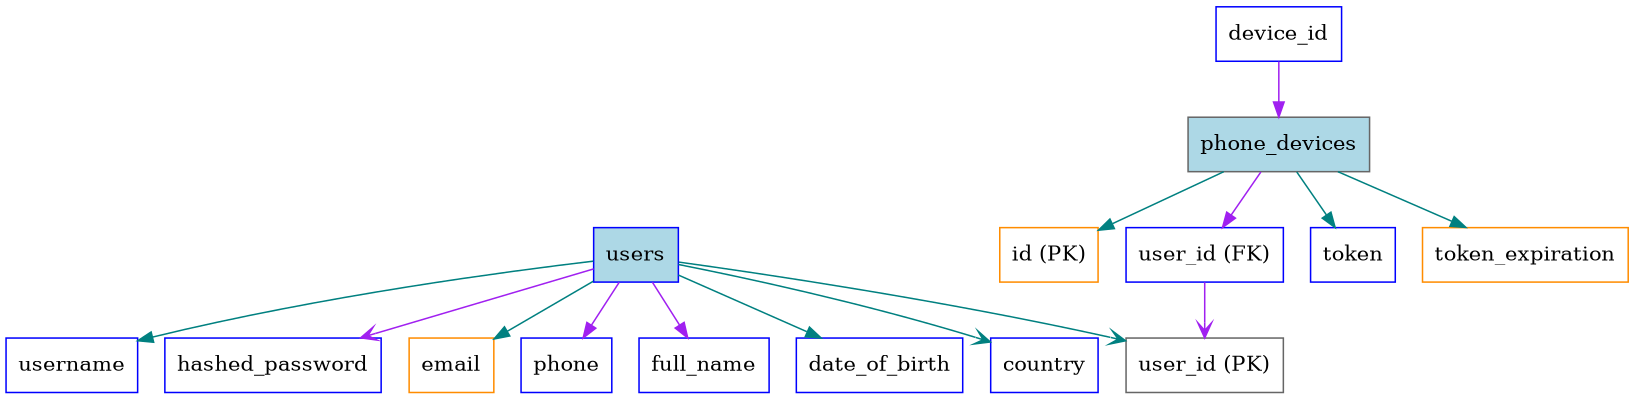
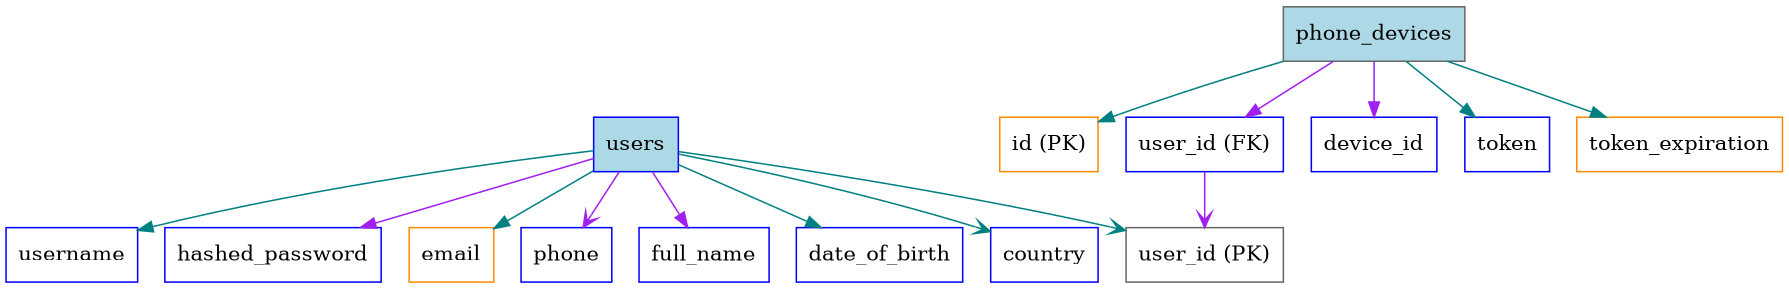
(1279, 82) -> (1374, 82)
(484, 301) -> (484, 191)
(605, 304) -> (605, 193)
